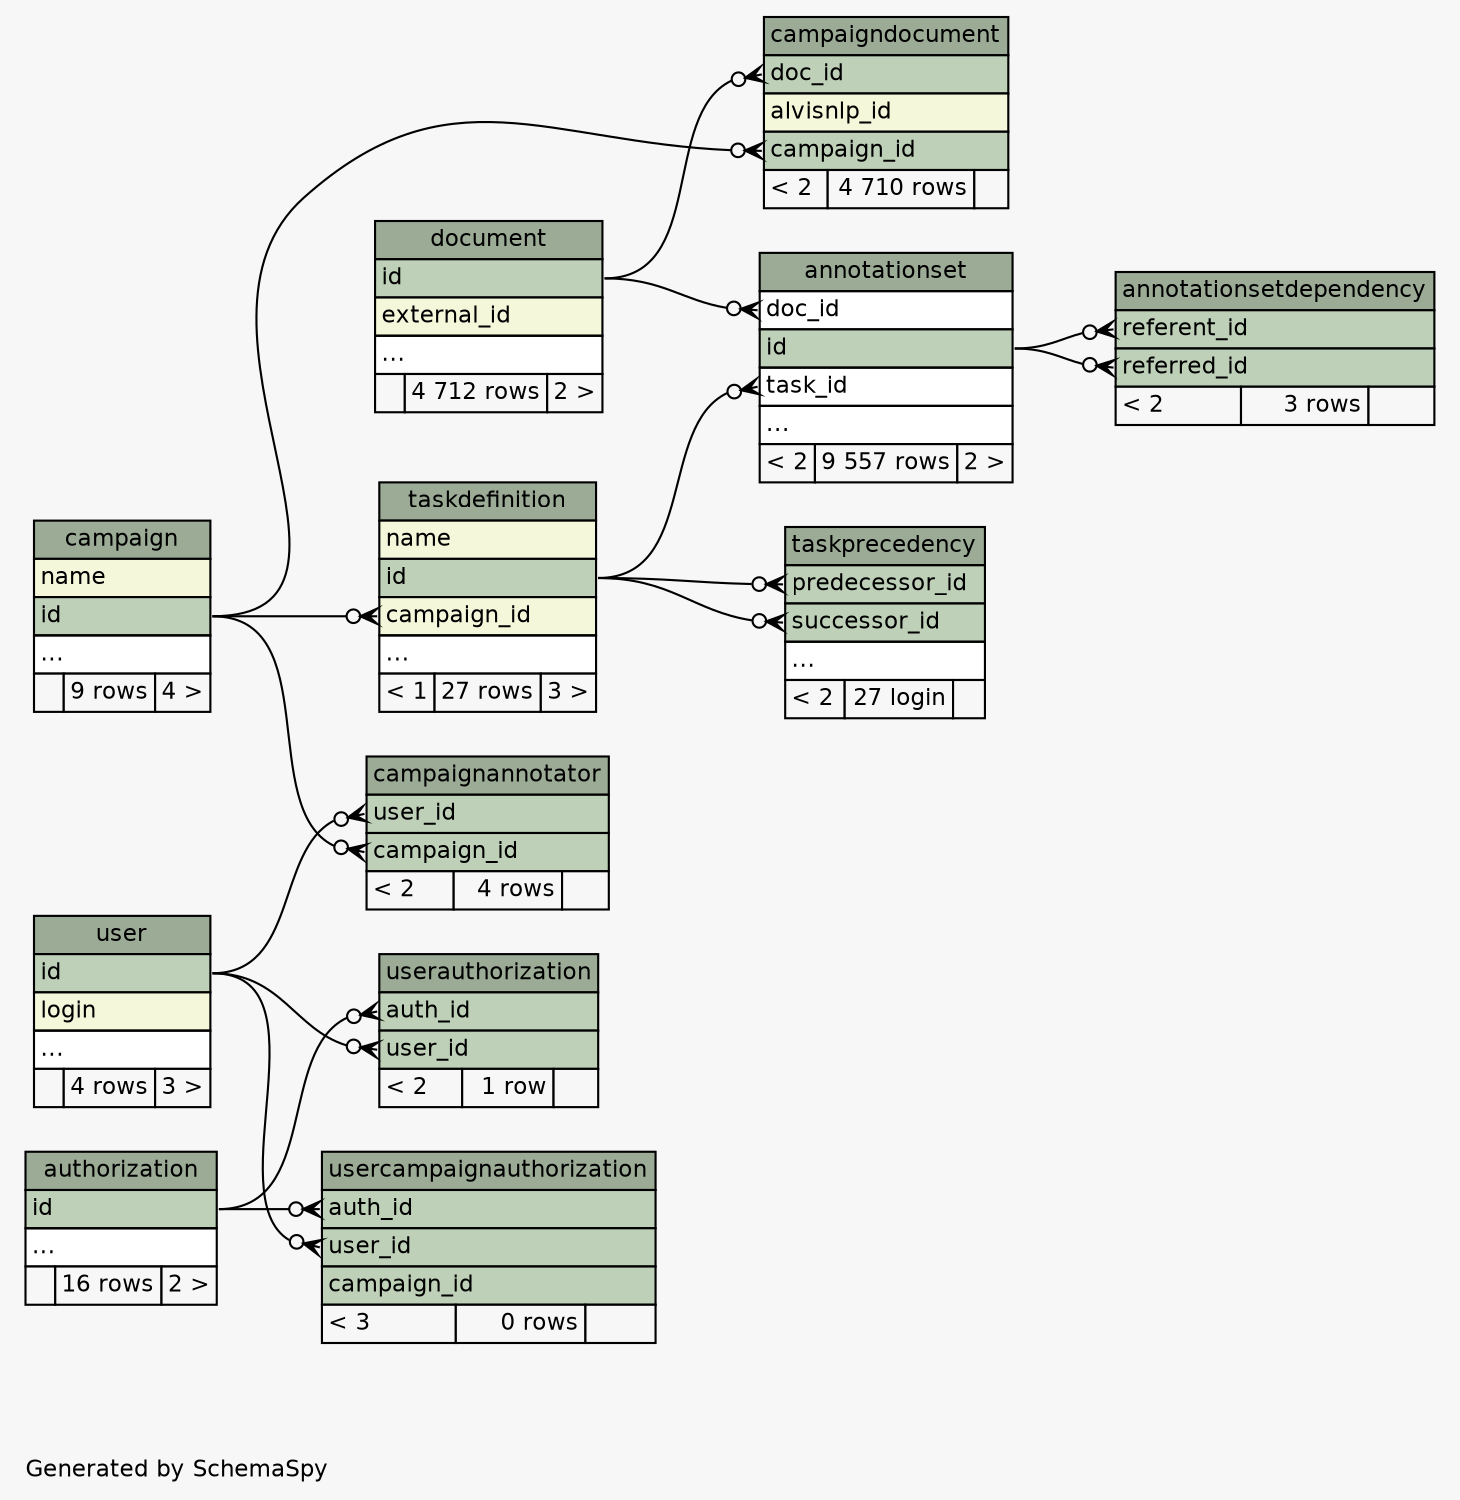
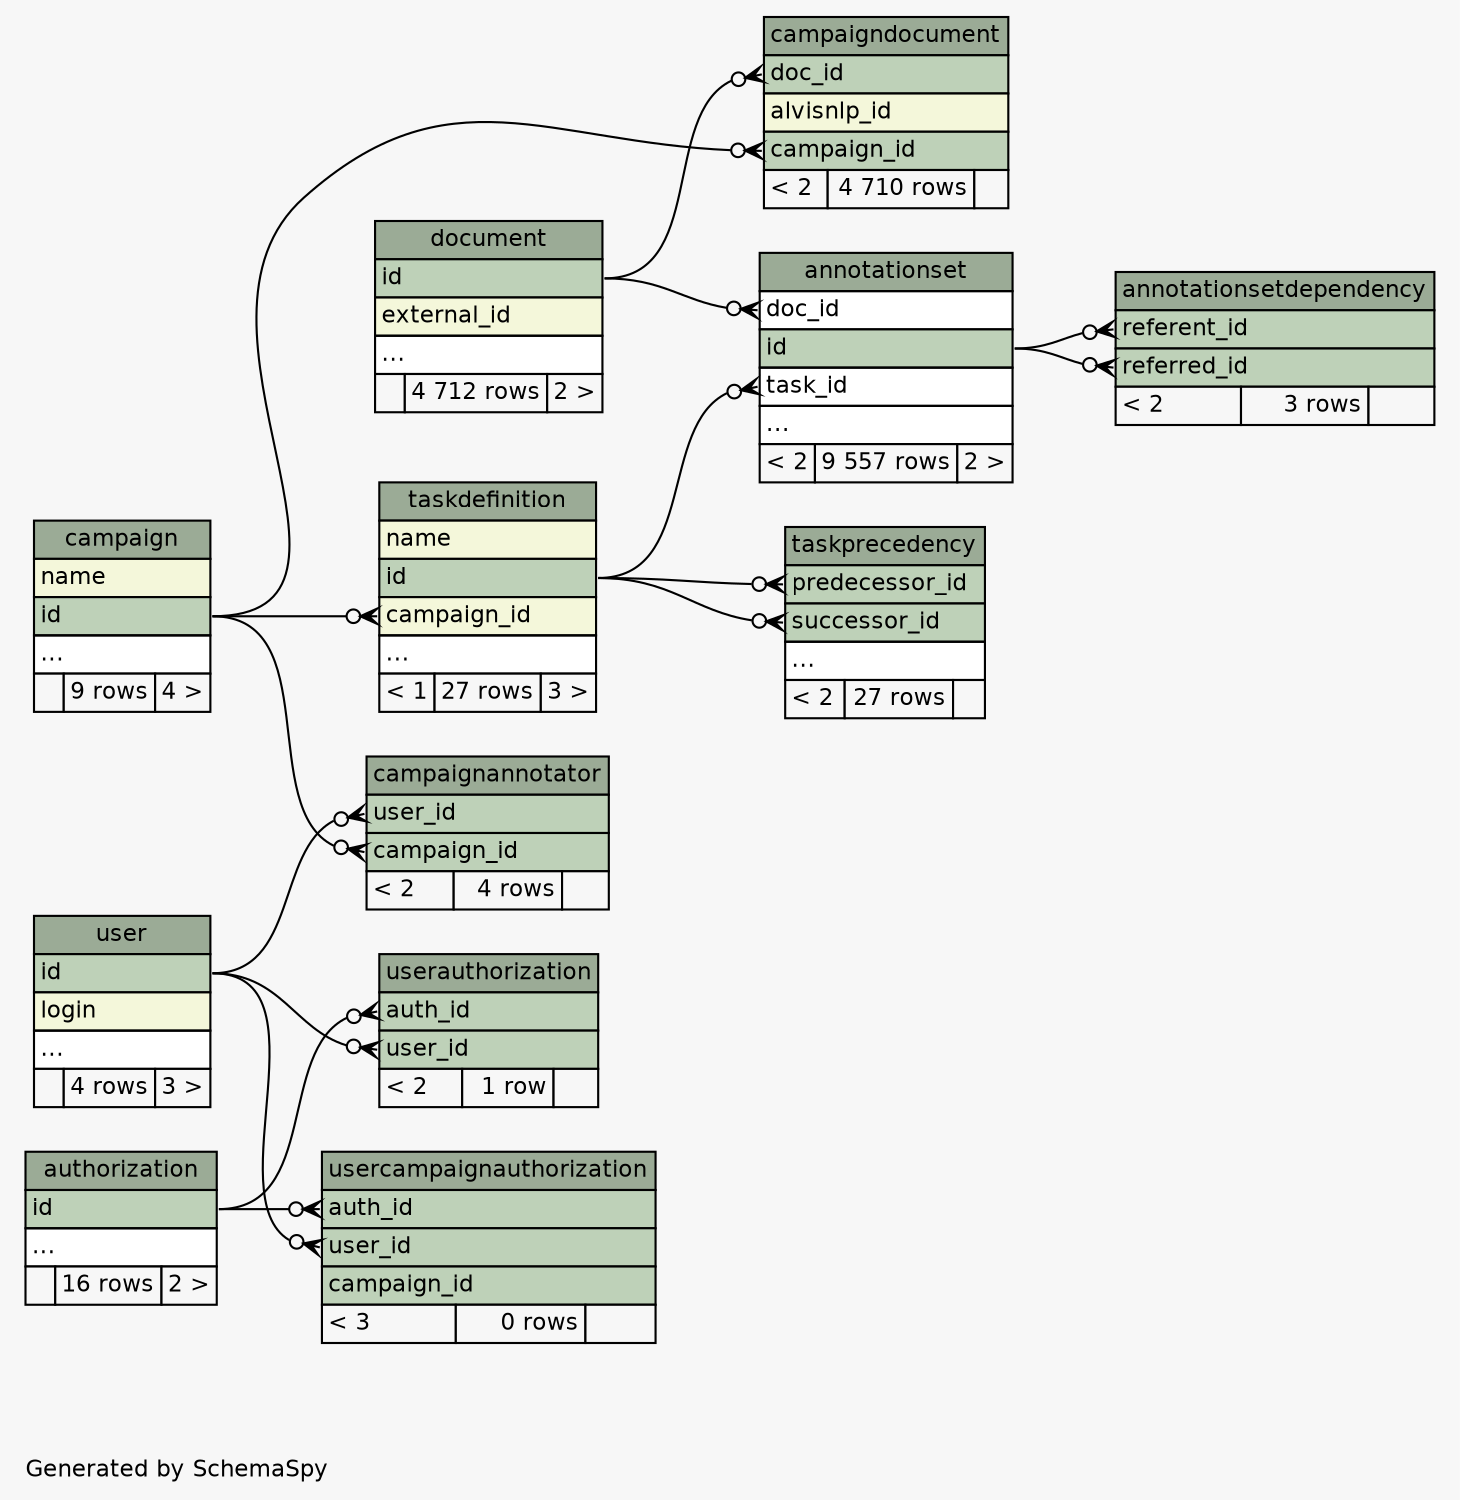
(900, 698) -> (900, 698)
